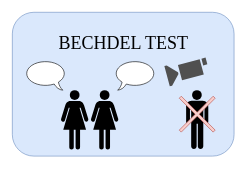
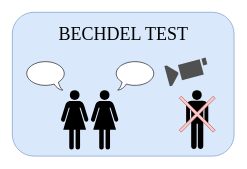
(123, 42) -> (123, 33)
